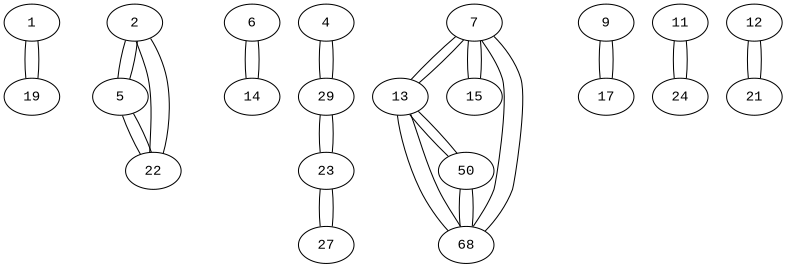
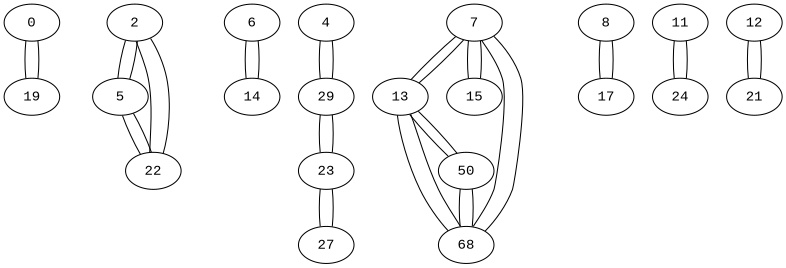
(32, 23) -> (32, 23)
(606, 23) -> (606, 23)
